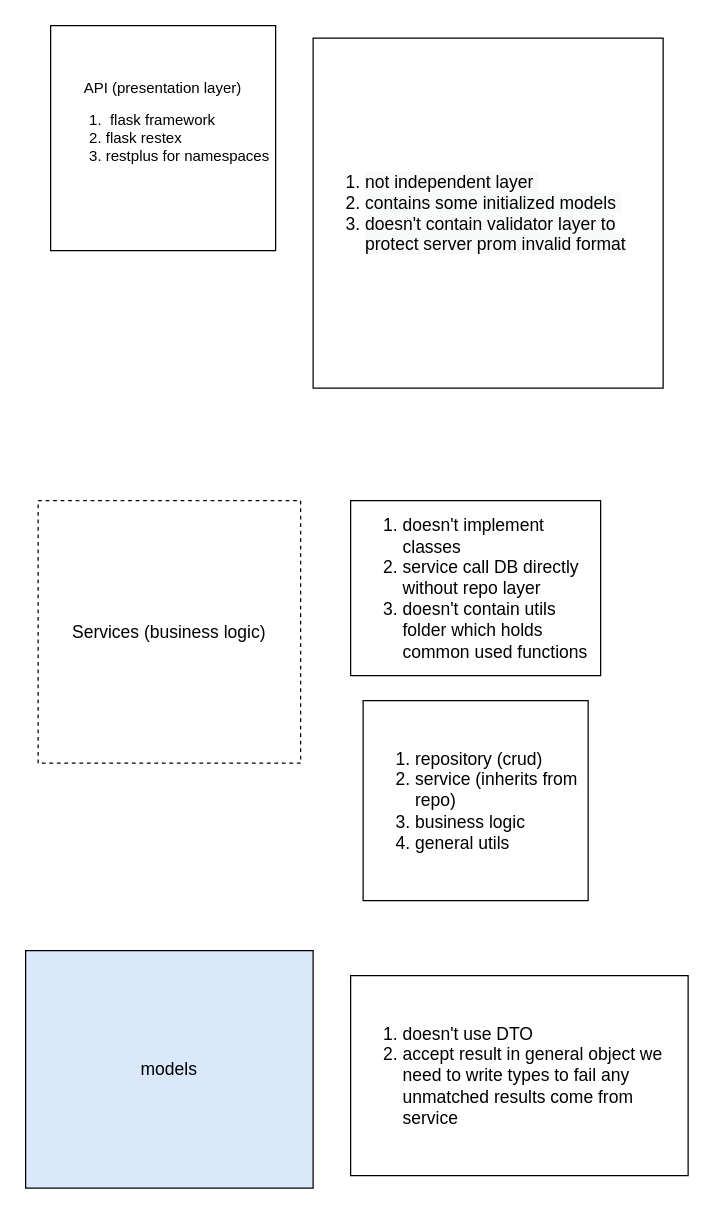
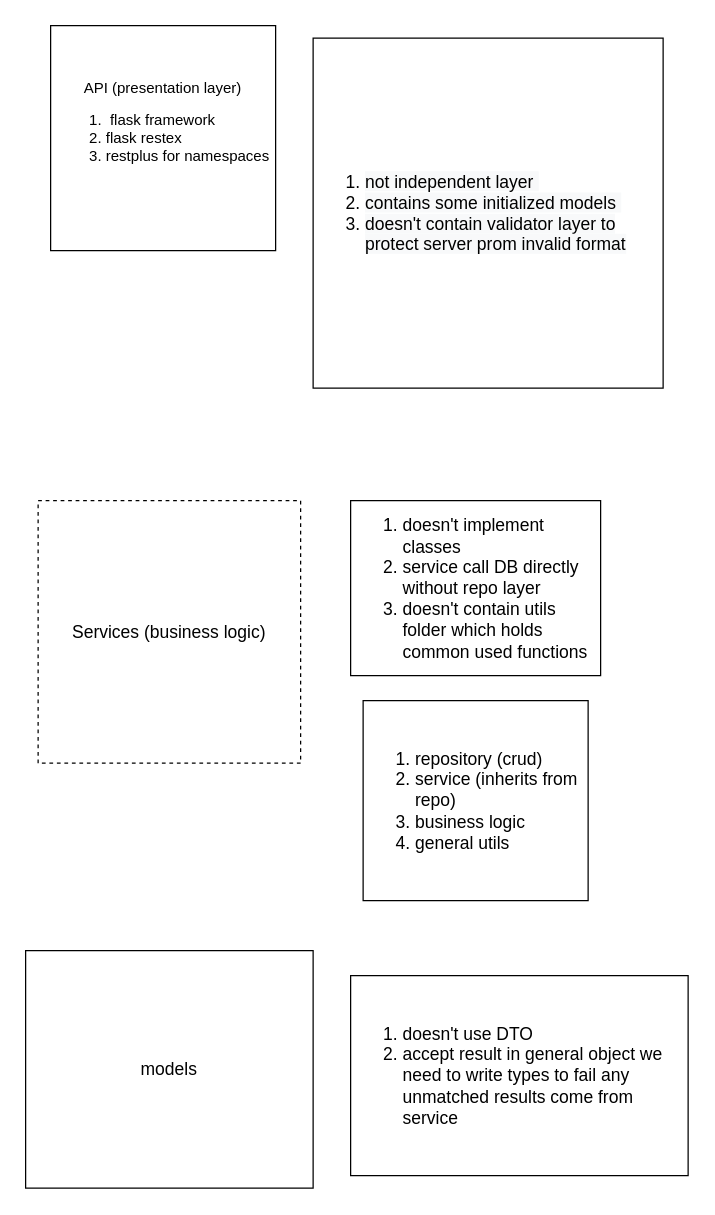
(169, 1069) -> (169, 1069)
